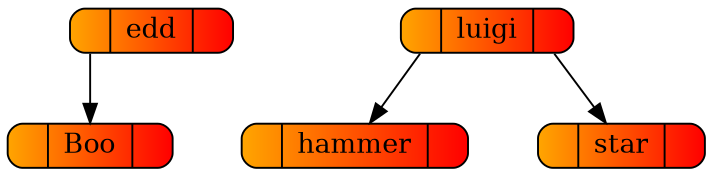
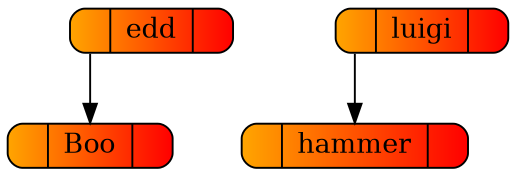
(621, 146) -> none
